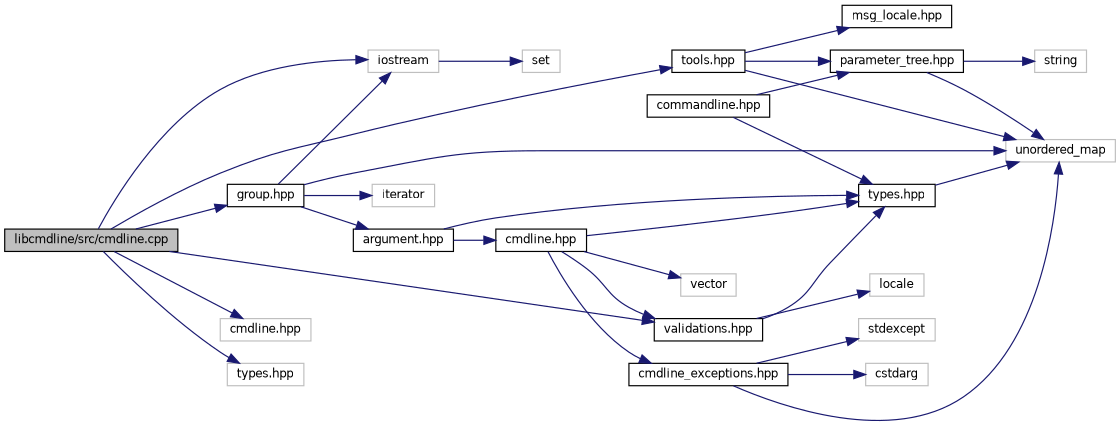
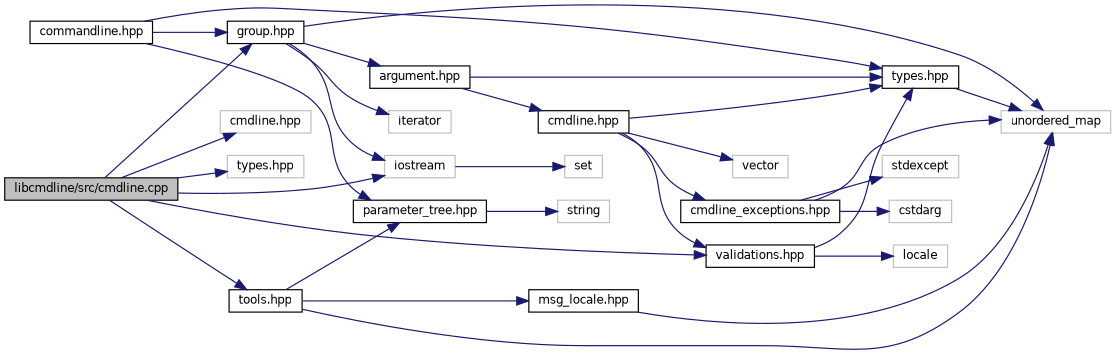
none -> (184, 32)
(982, 100) -> (883, 309)
